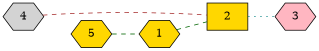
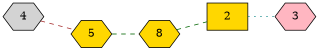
(125, 12) -> (57, 25)
(159, 34) -> (159, 34)
